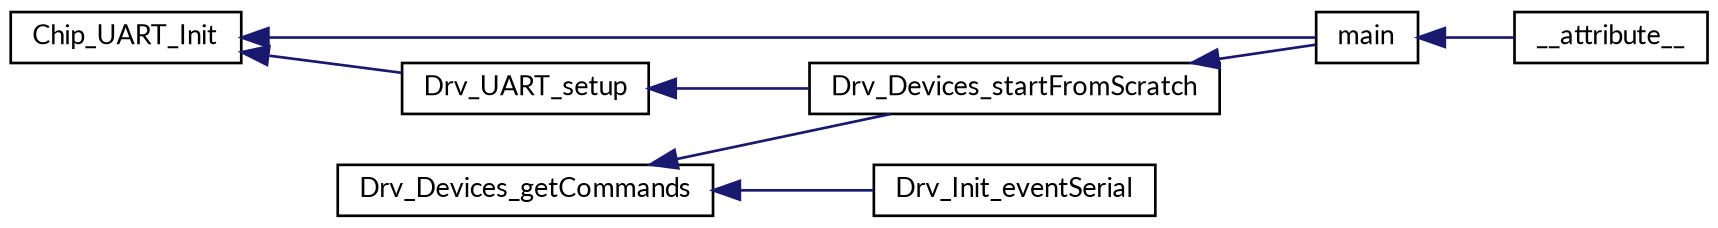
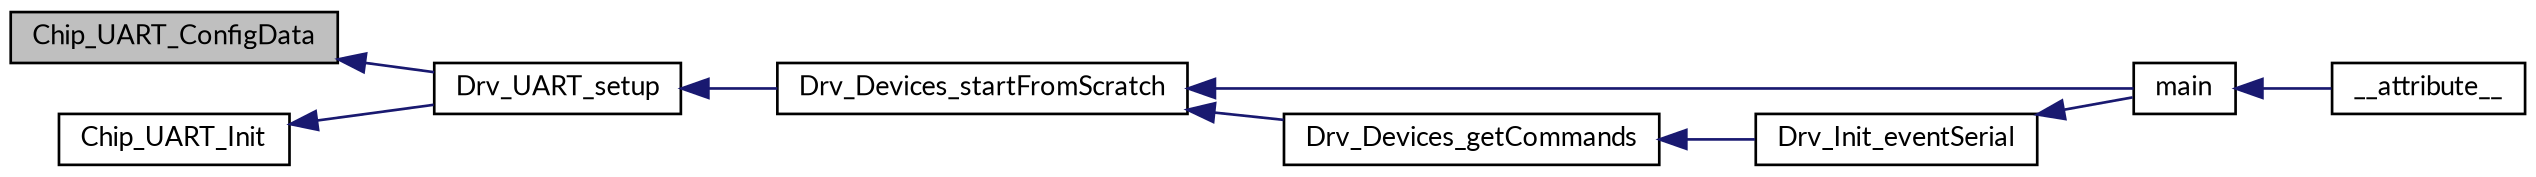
none -> (174, 38)
(792, 38) -> (2092, 105)
(784, 136) -> (1249, 116)
